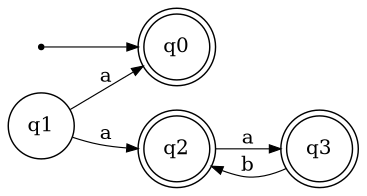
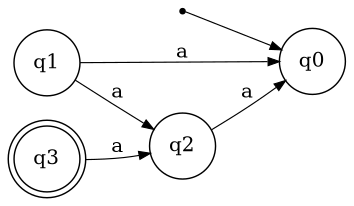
(177, 47) -> (312, 61)
(177, 149) -> (183, 146)
(242, 149) -> (244, 109)
(248, 165) -> (118, 147)
